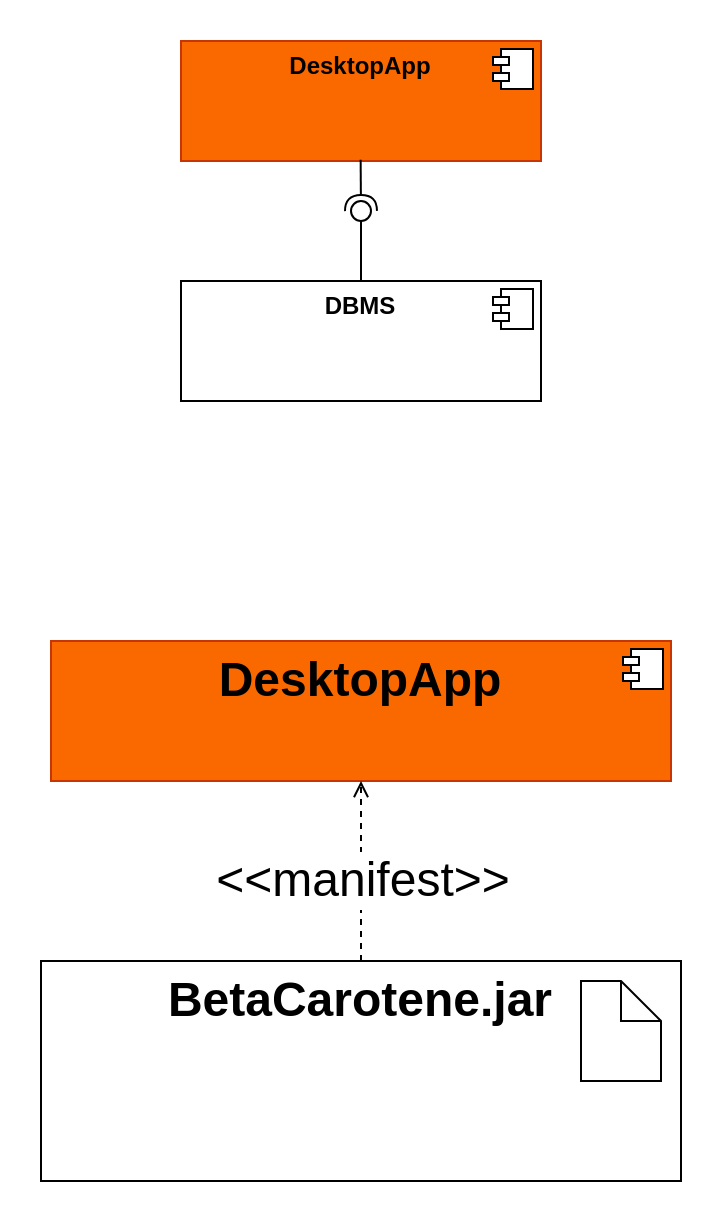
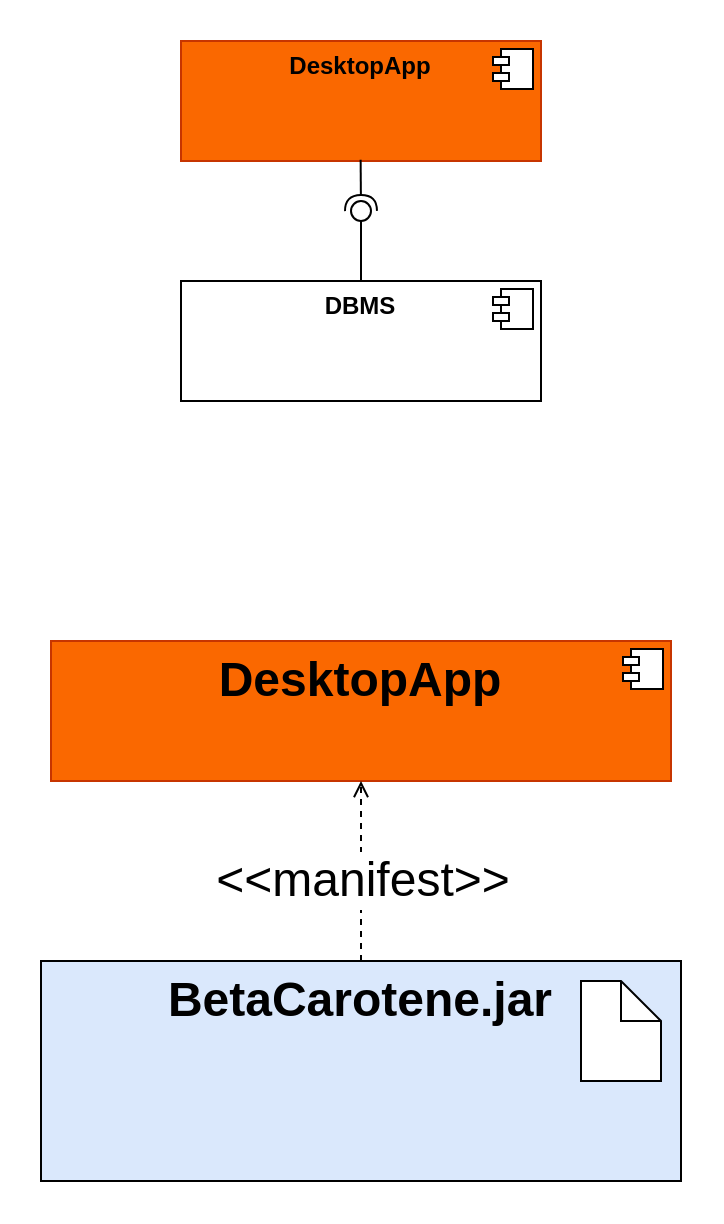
(361, 1071) -> (361, 1071)
